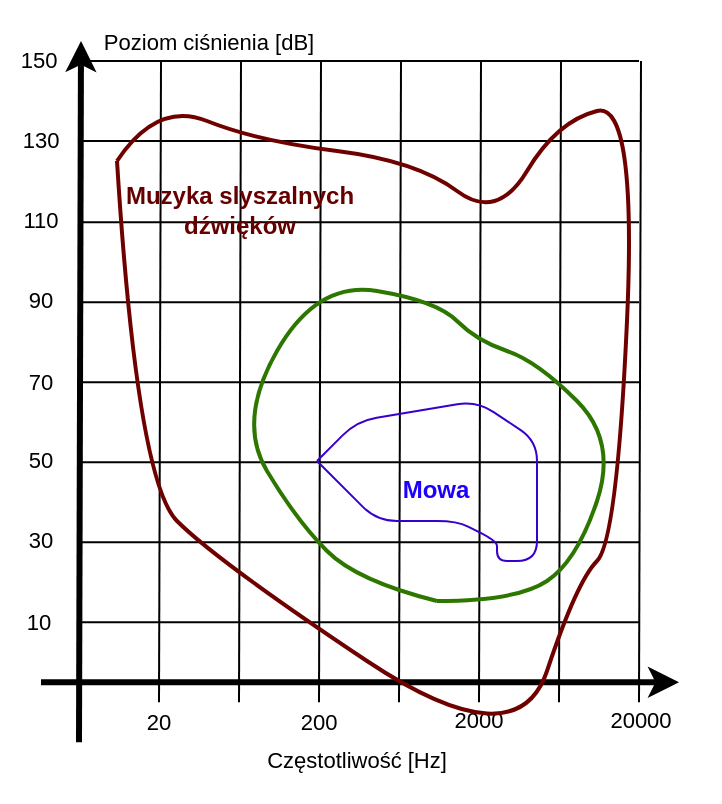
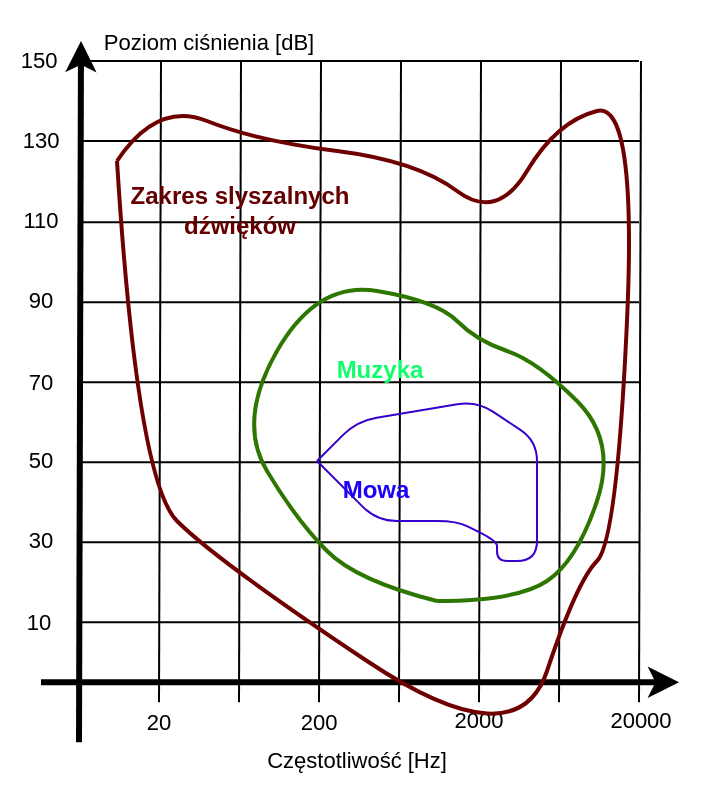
(241, 211) -> (241, 211)
none -> (381, 371)
(437, 491) -> (377, 491)
